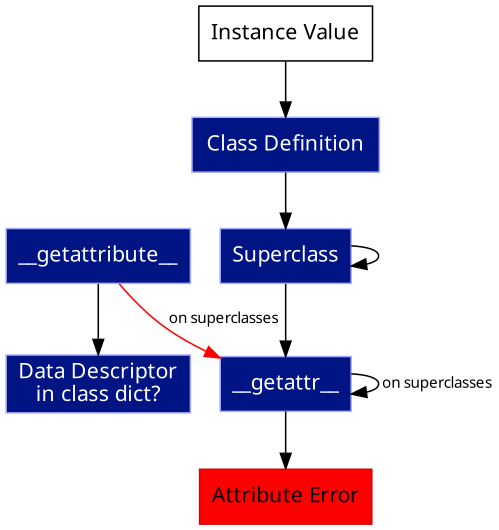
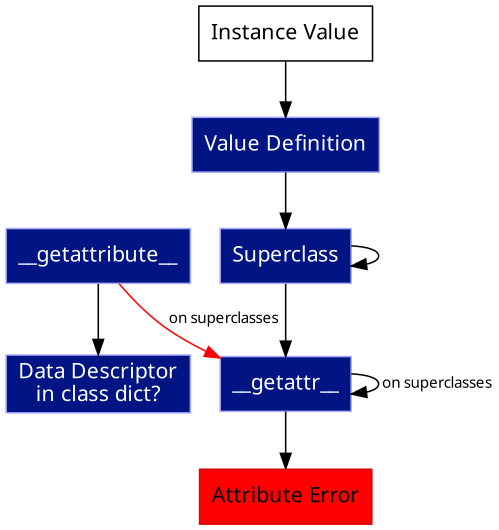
(286, 145) -> (286, 145)
